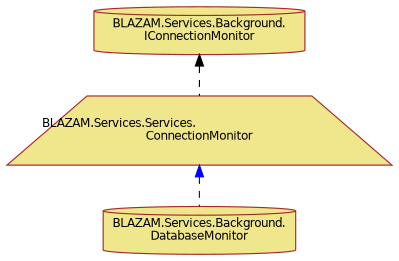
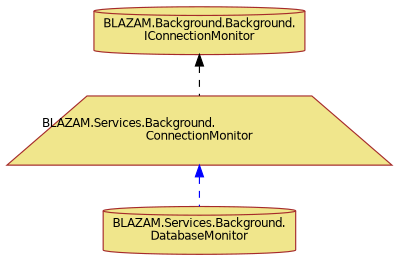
(199, 31) -> (199, 31)
(199, 131) -> (199, 131)
